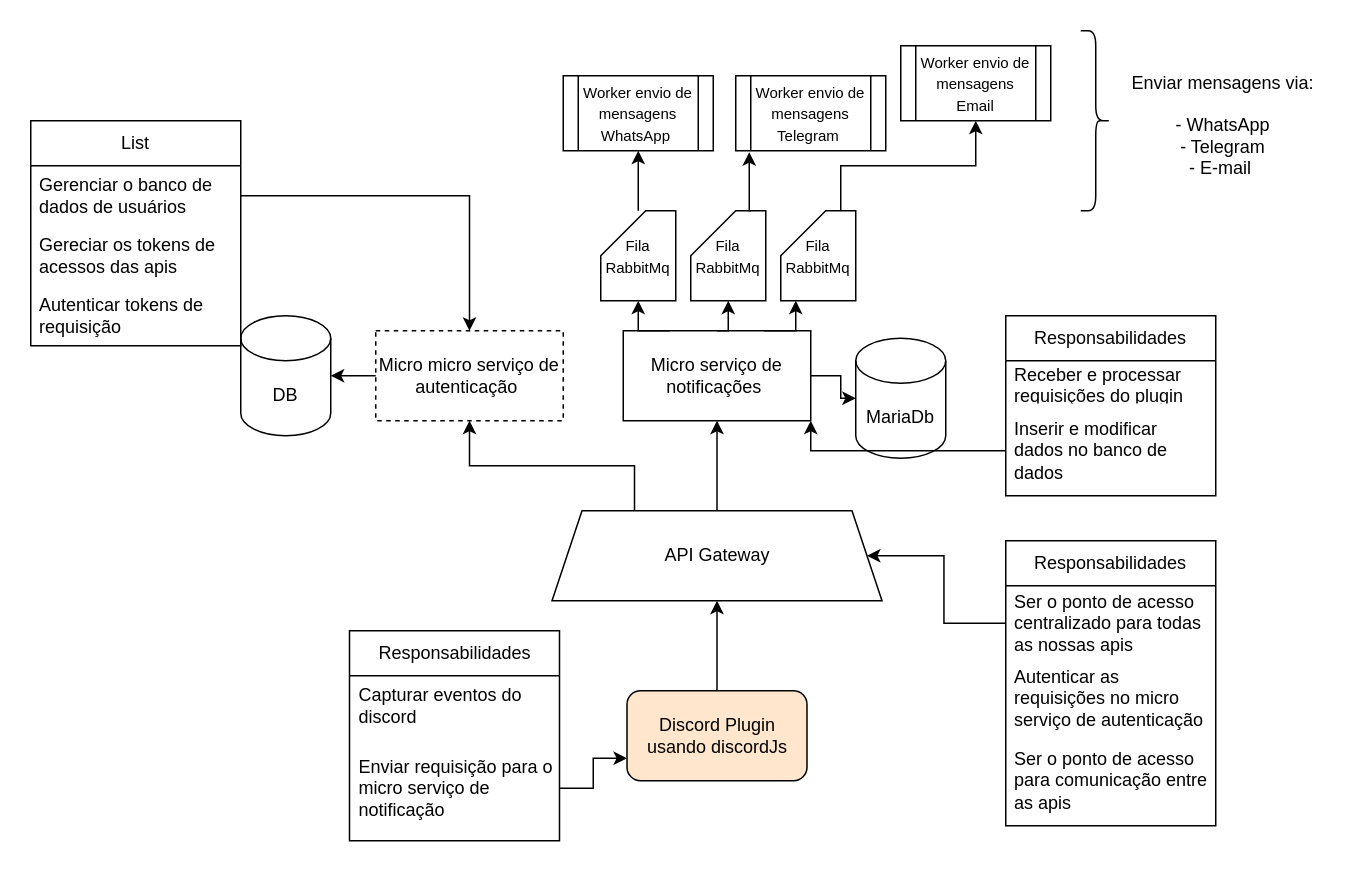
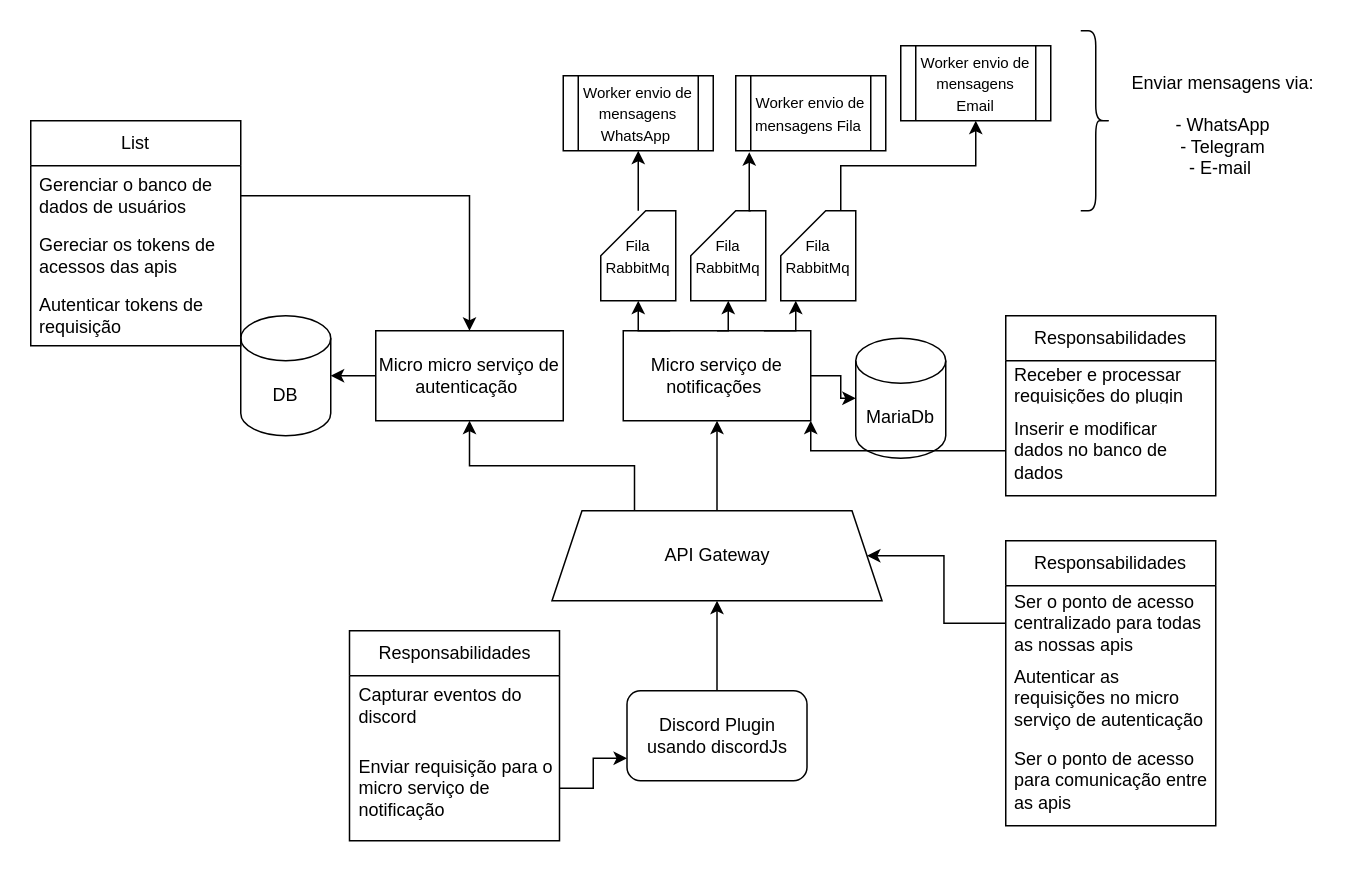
(811, 113) -> (811, 113)
(470, 376) -> (470, 376)
(717, 736) -> (717, 736)
